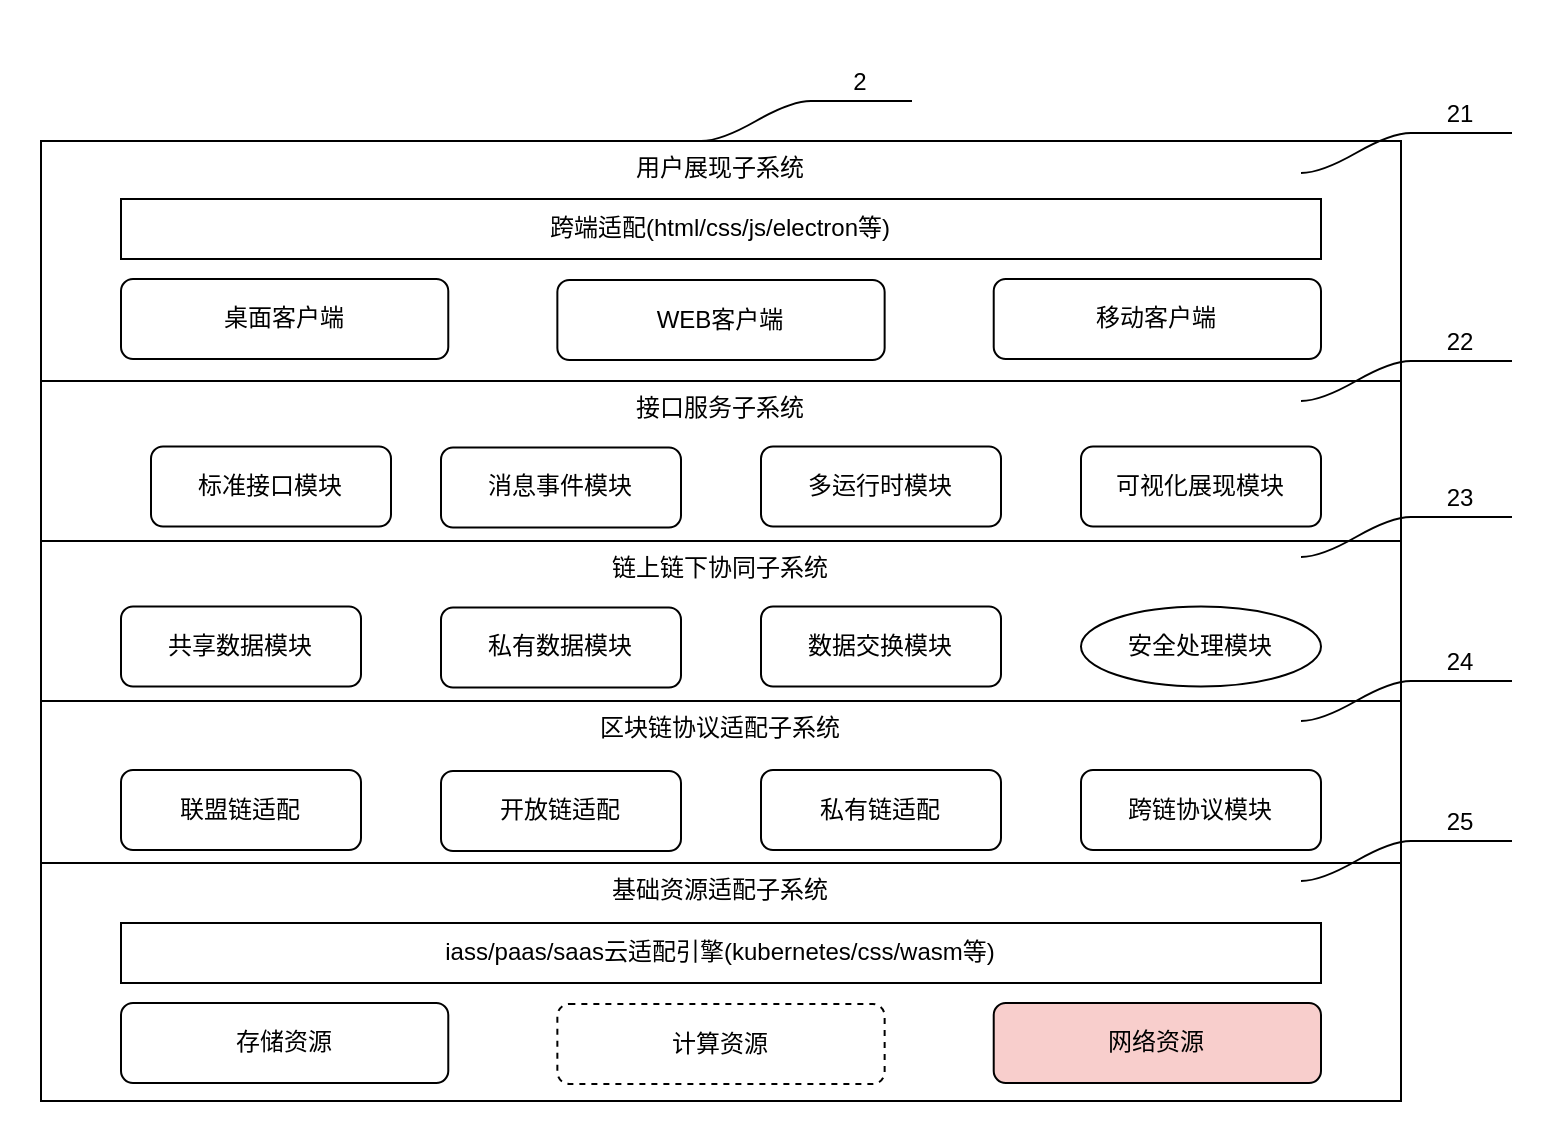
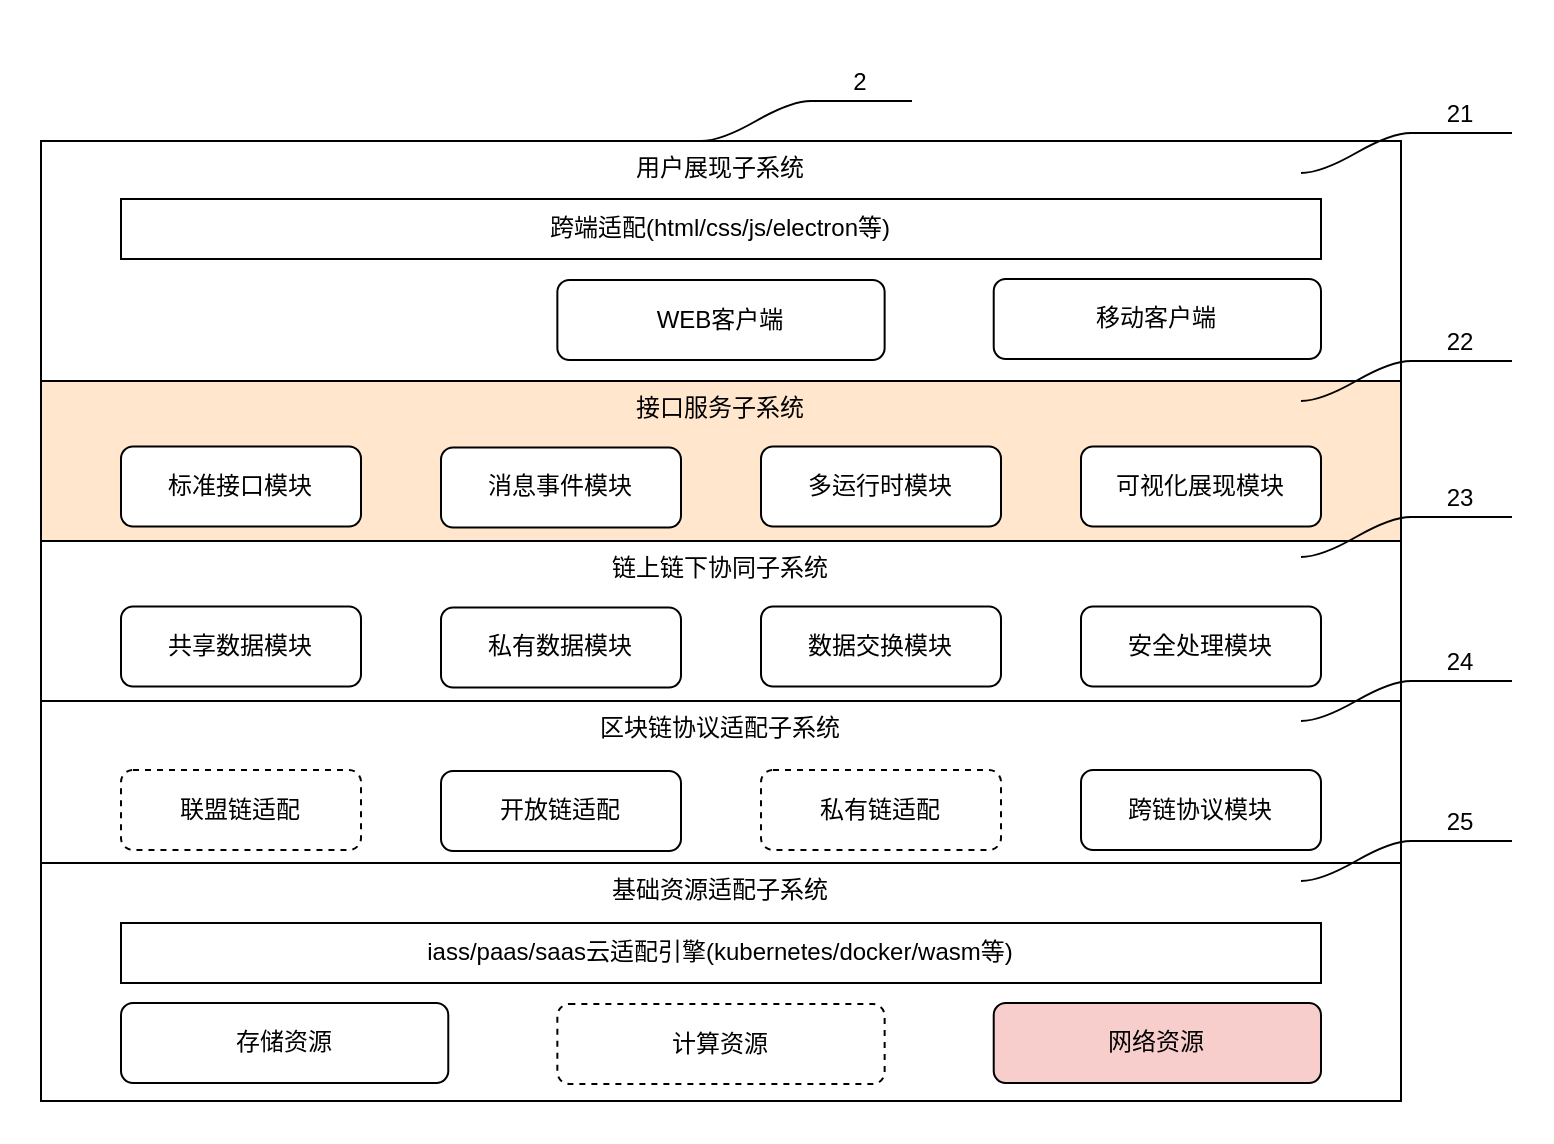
(285, 319) -> none
(721, 461) -> (721, 461)
(271, 487) -> (241, 487)
(1201, 647) -> (1201, 647)
(241, 810) -> (241, 810)
(881, 810) -> (881, 810)
(721, 953) -> (721, 953)
